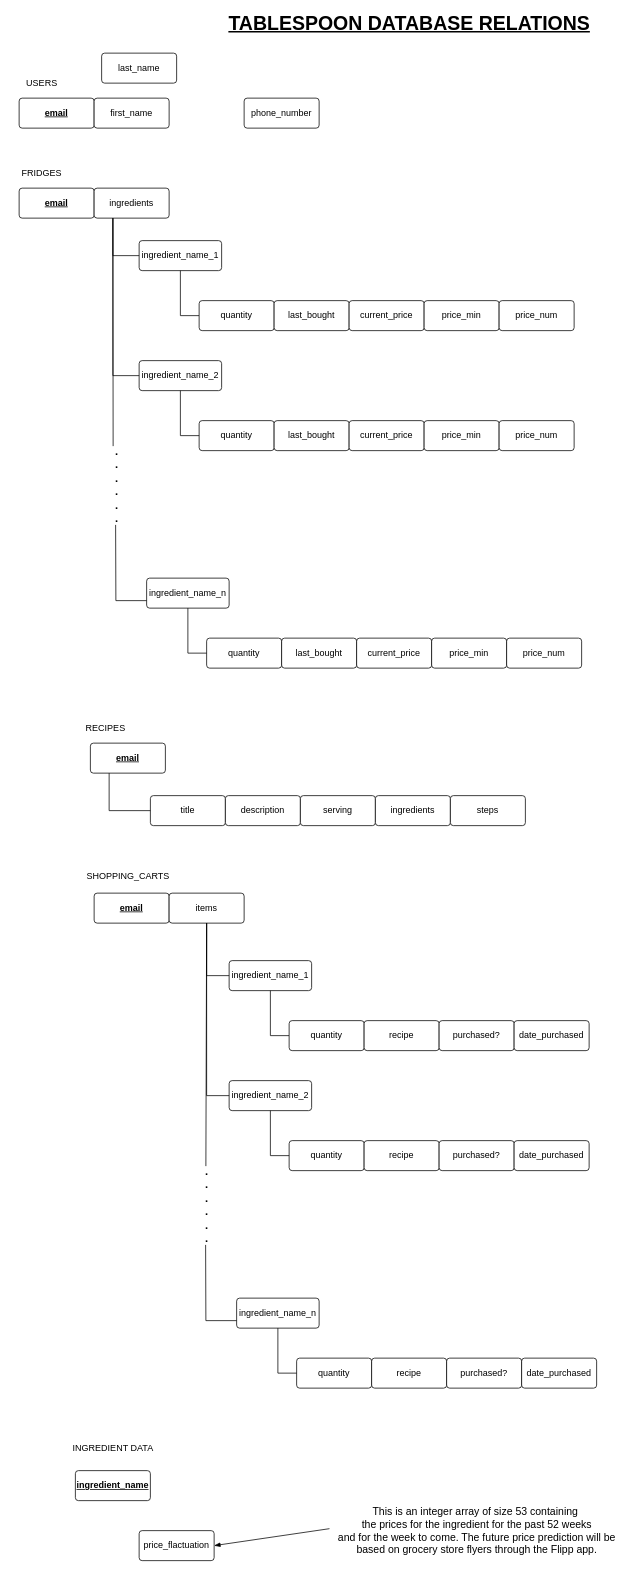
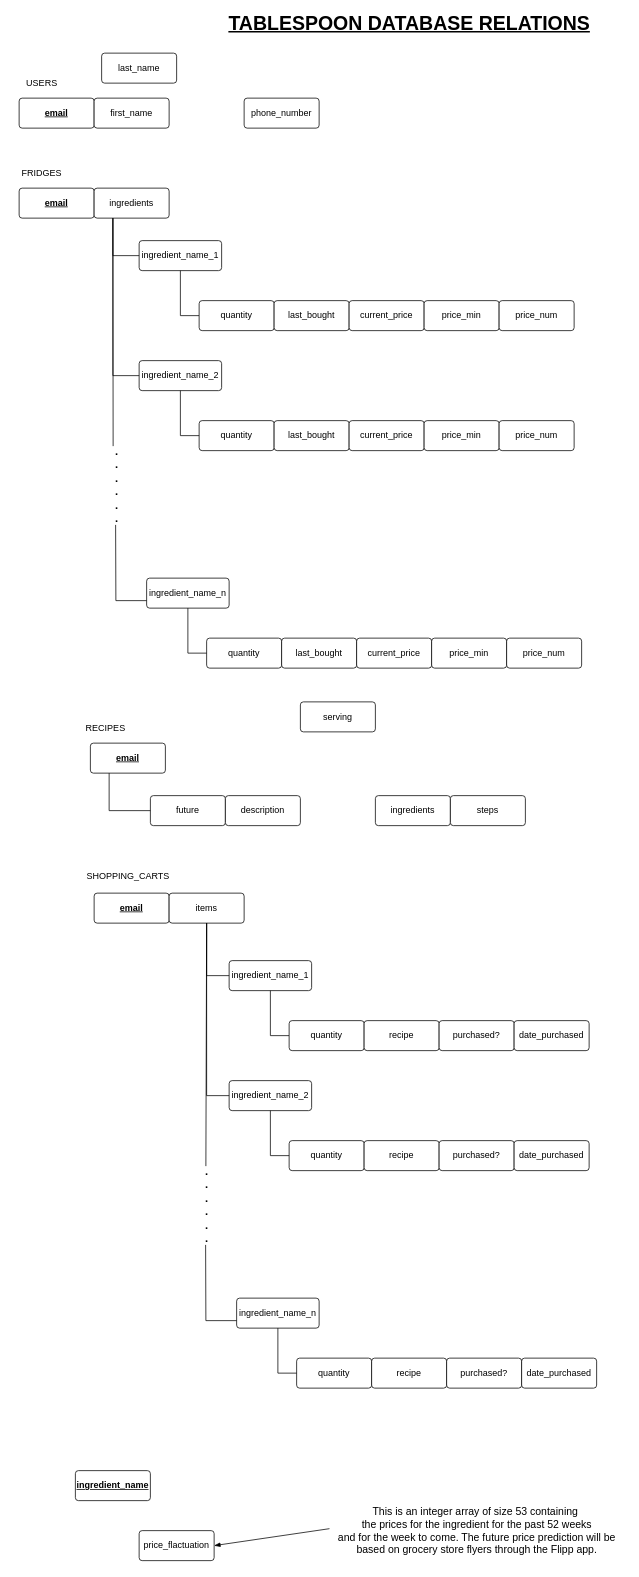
(188, 810) -> (188, 810)
(338, 810) -> (338, 717)
(113, 1448) -> none
